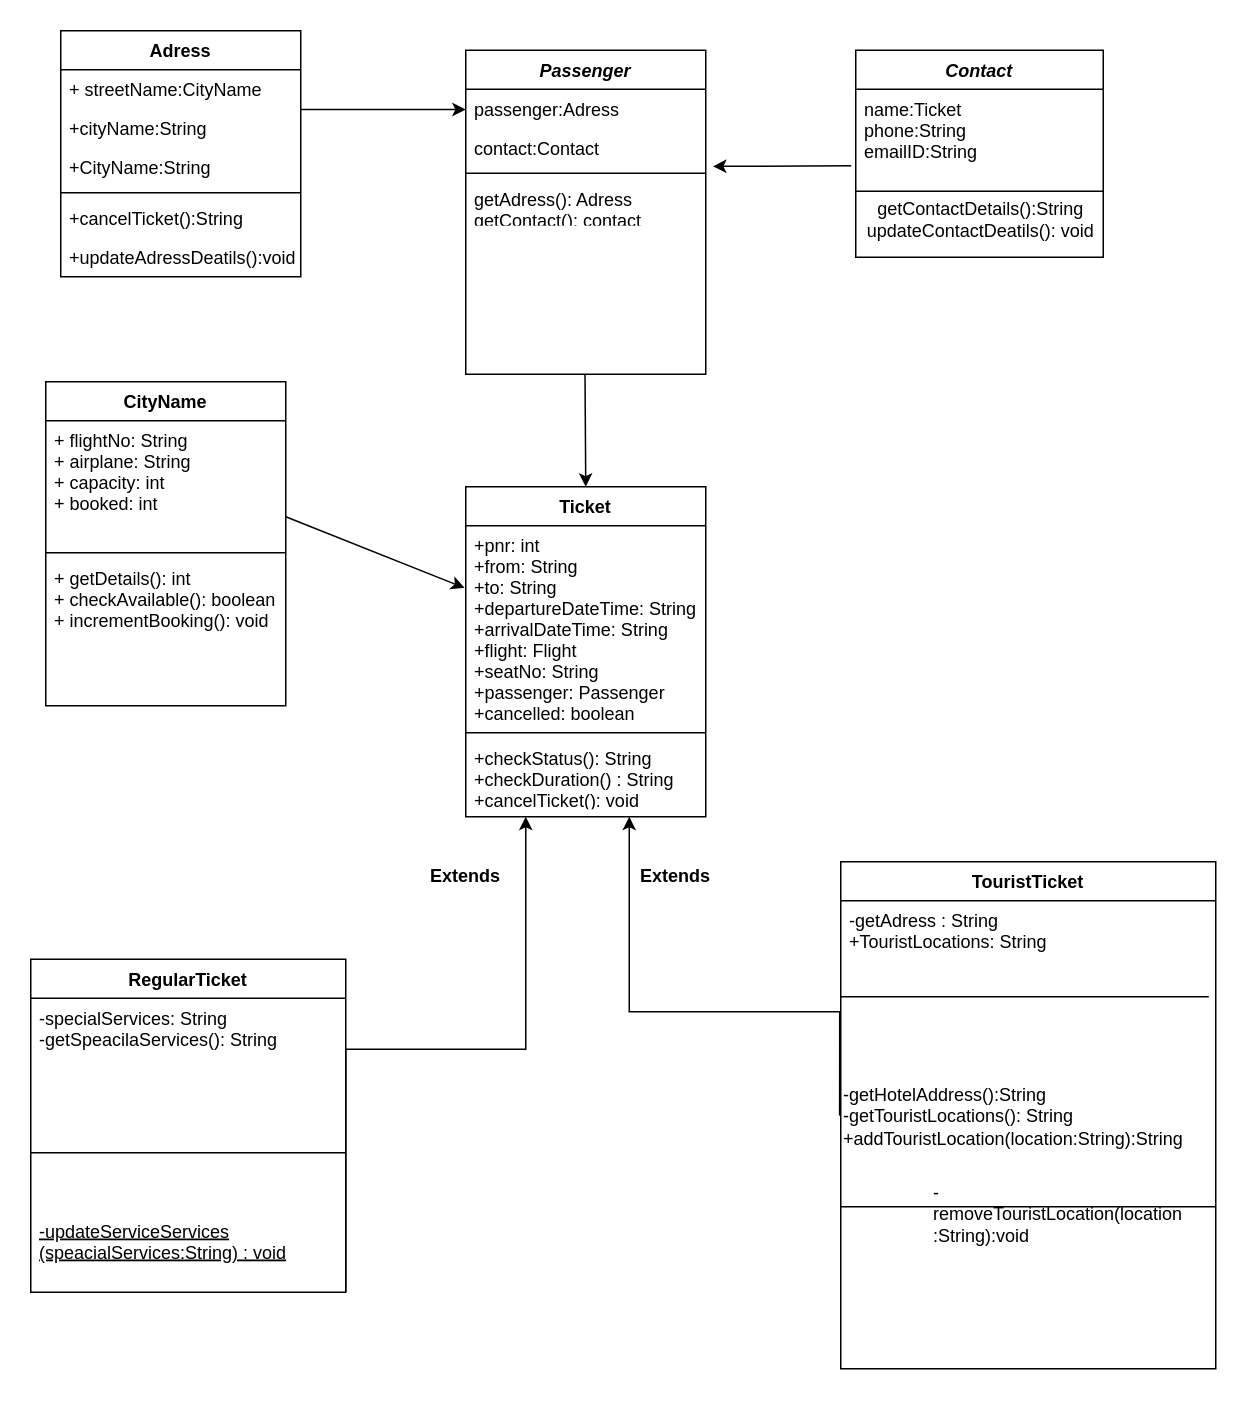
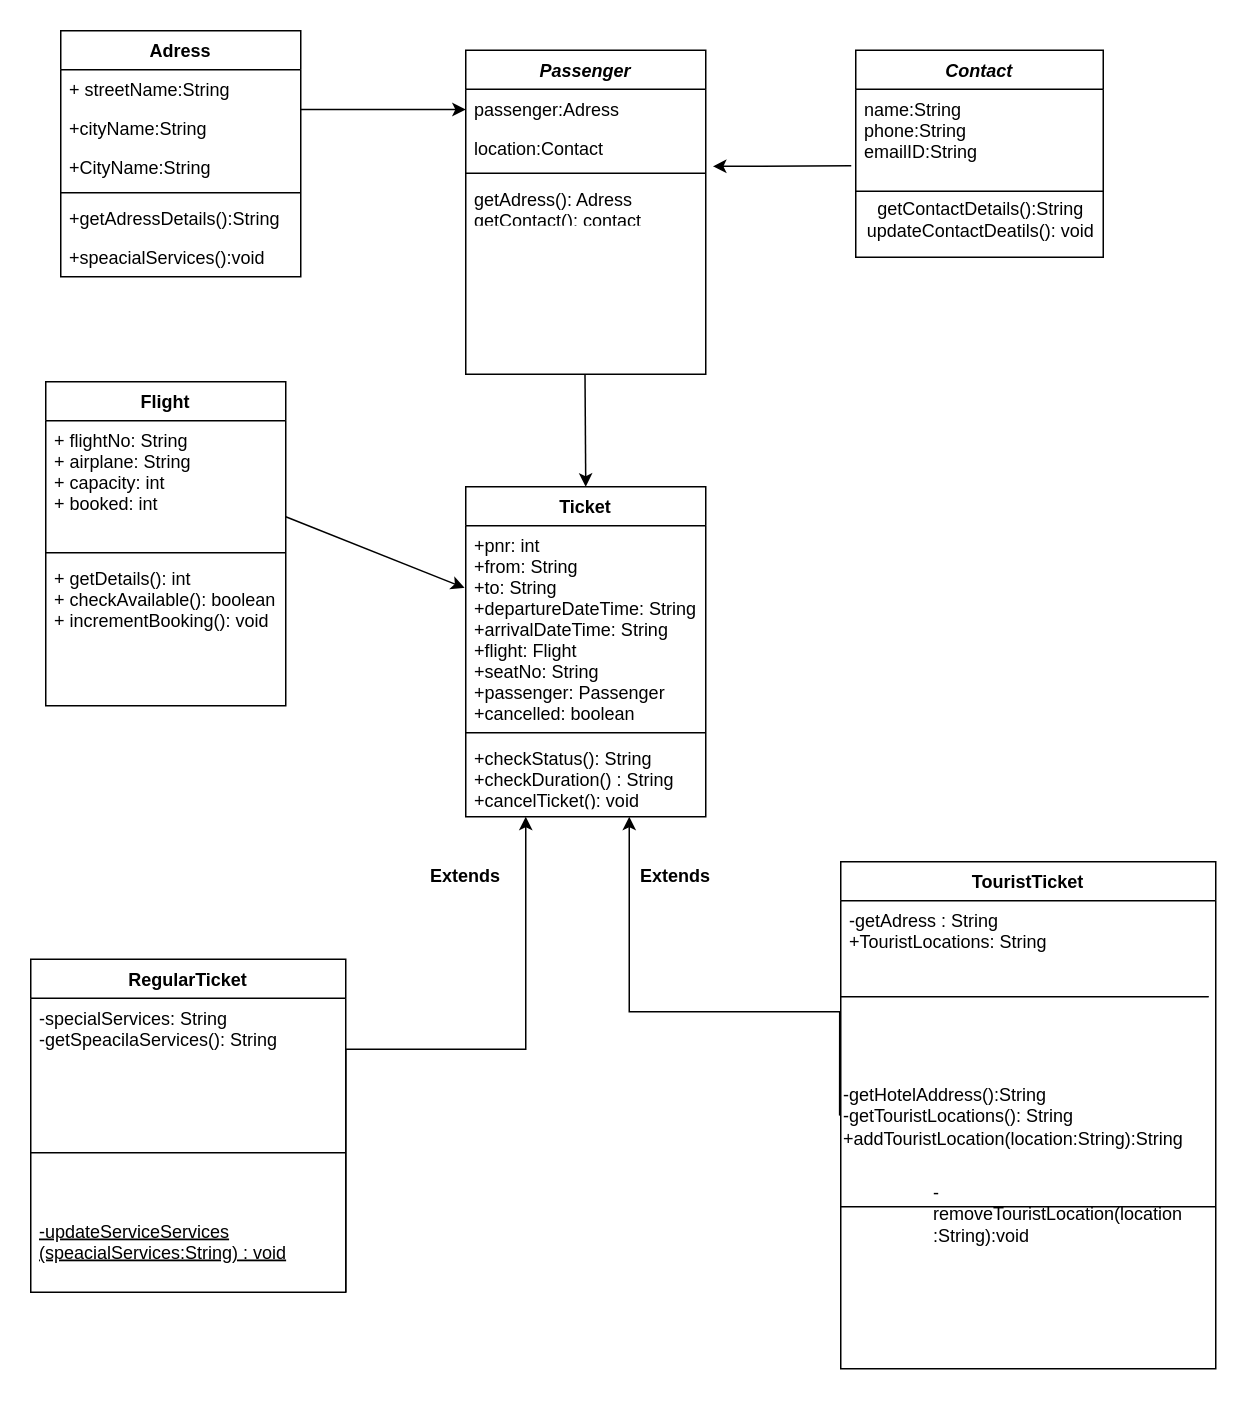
(168, 90) -> (158, 90)
(915, 110) -> (915, 110)
(547, 149) -> (548, 149)
(171, 219) -> (191, 219)
(196, 258) -> (178, 258)
(165, 402) -> (165, 402)
